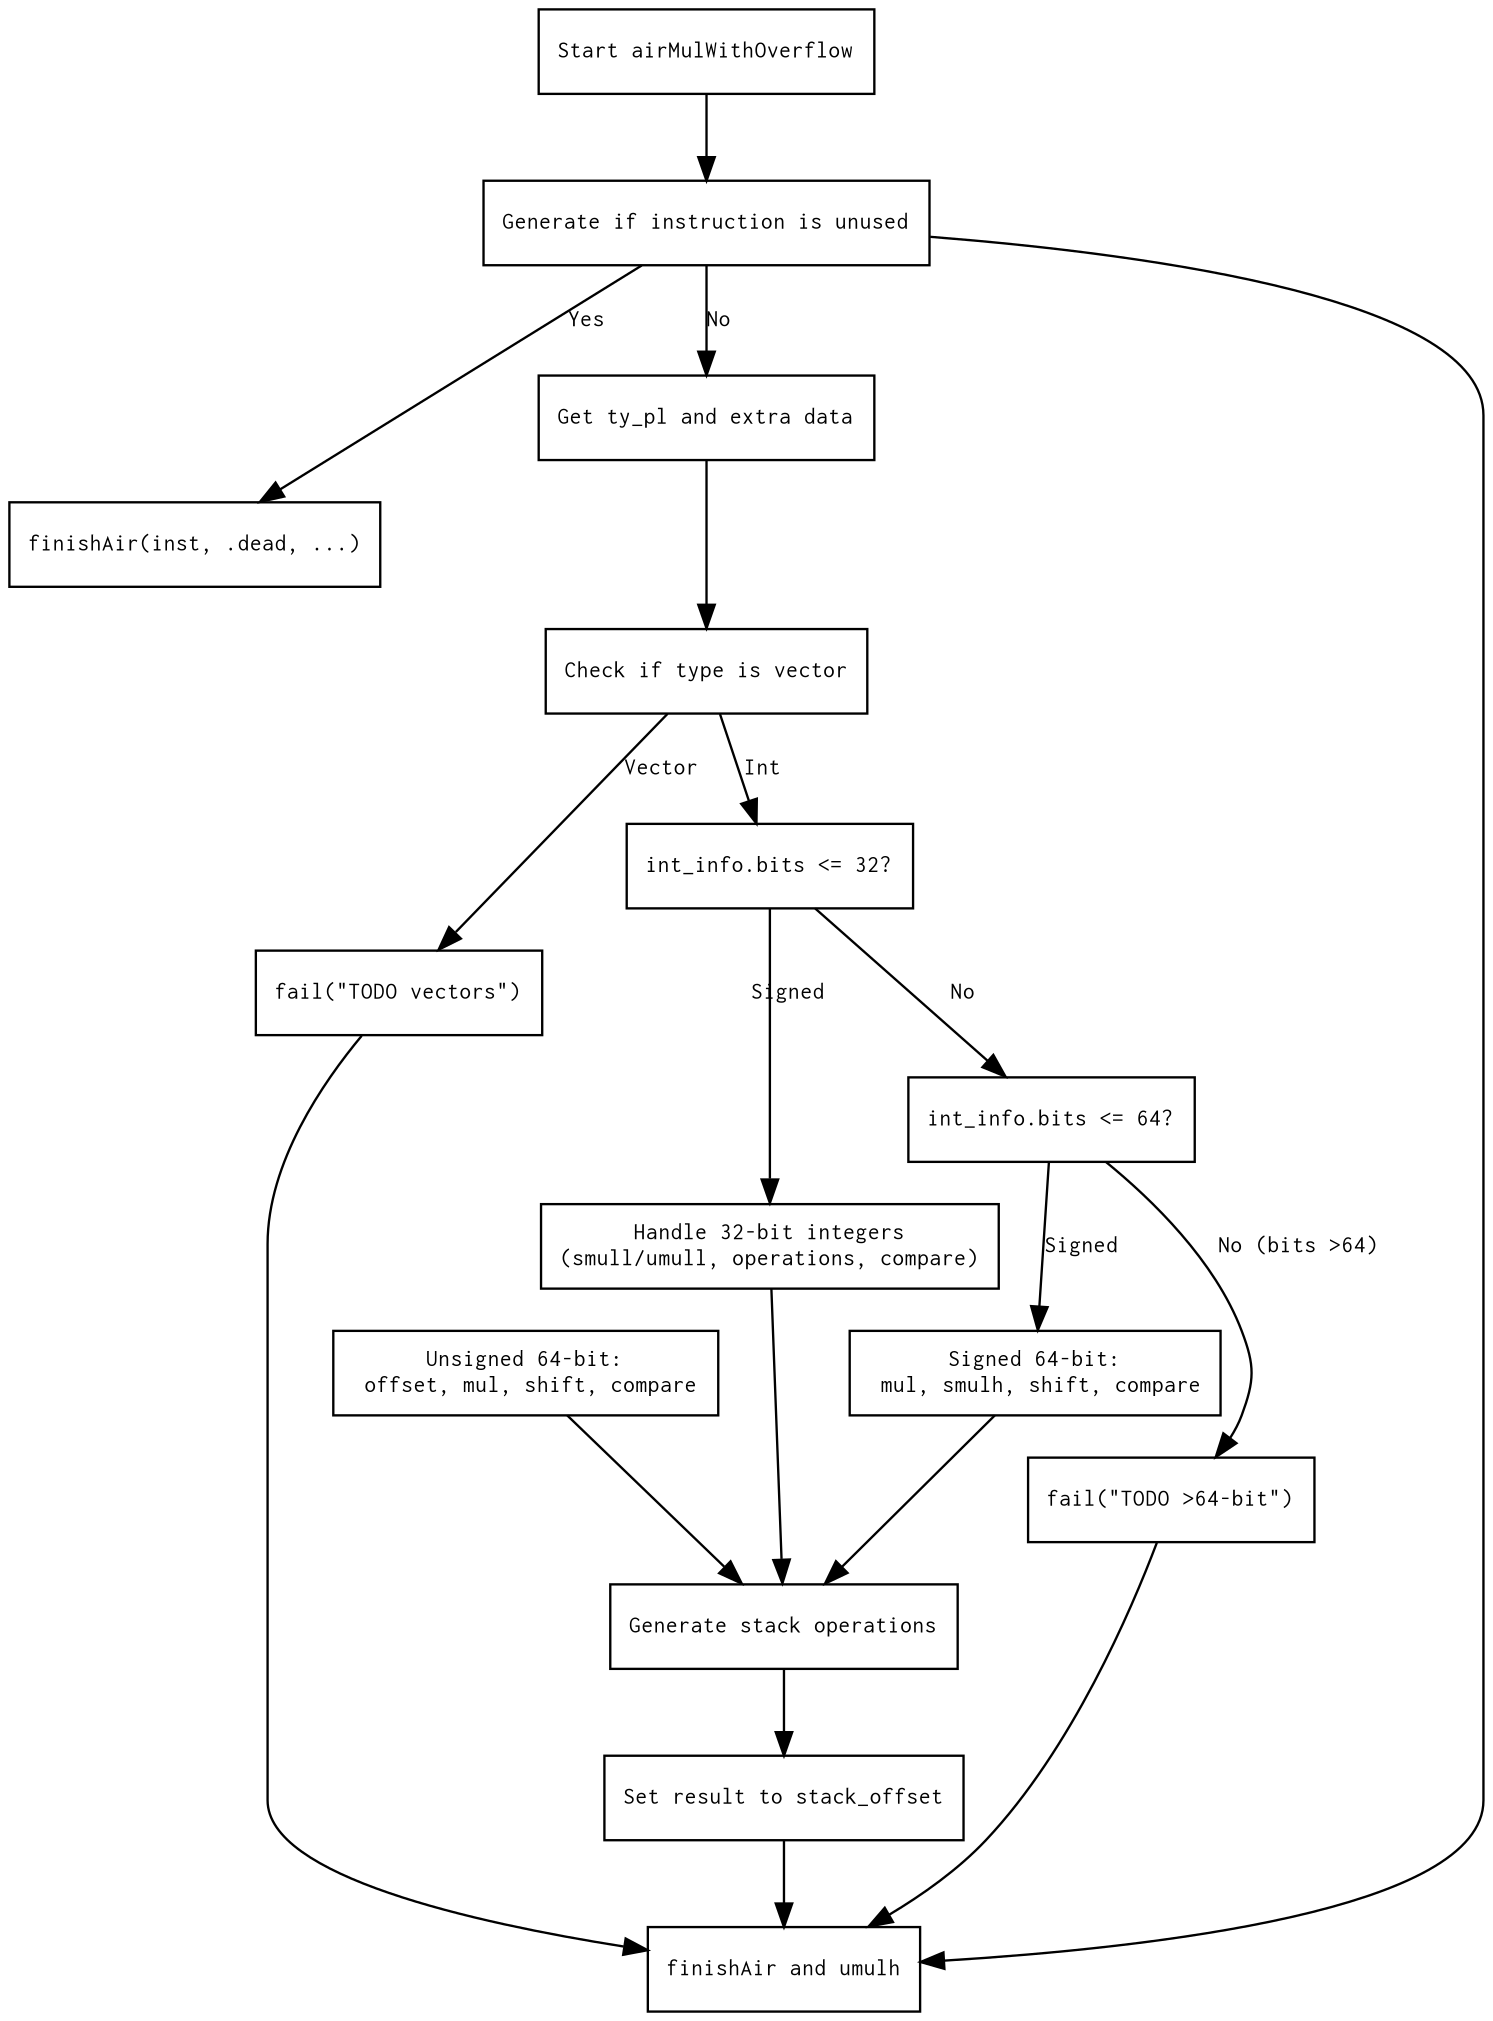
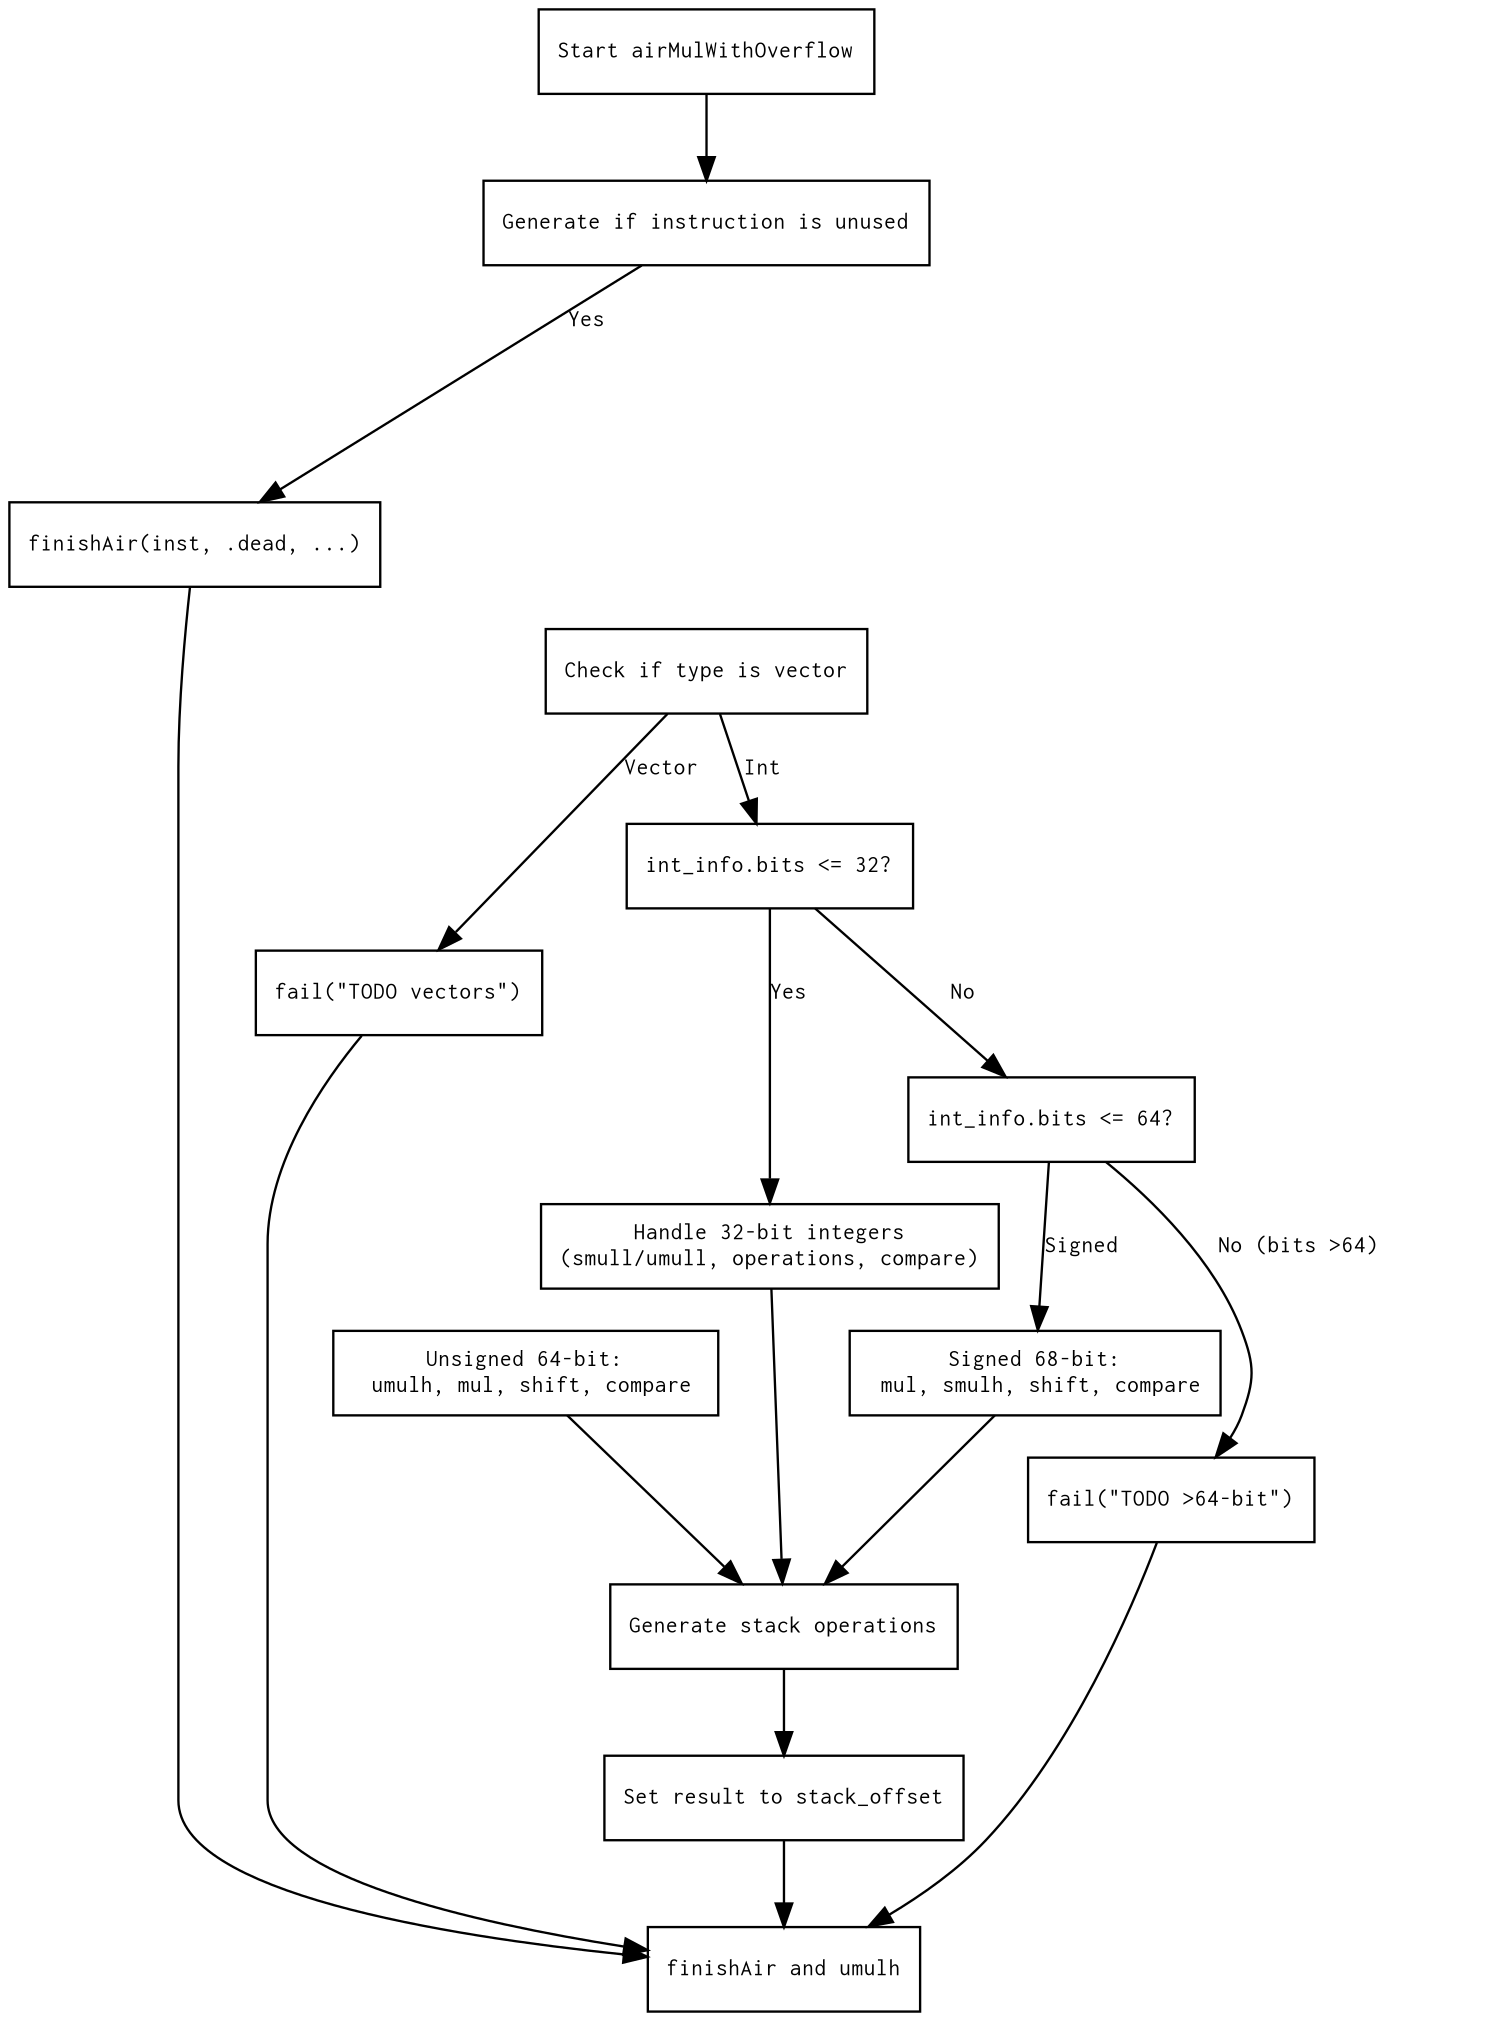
(707, 418) -> none
(789, 993) -> (789, 993)
(1483, 1098) -> (178, 1439)
(526, 1373) -> (526, 1373)
(1035, 1373) -> (1035, 1373)
